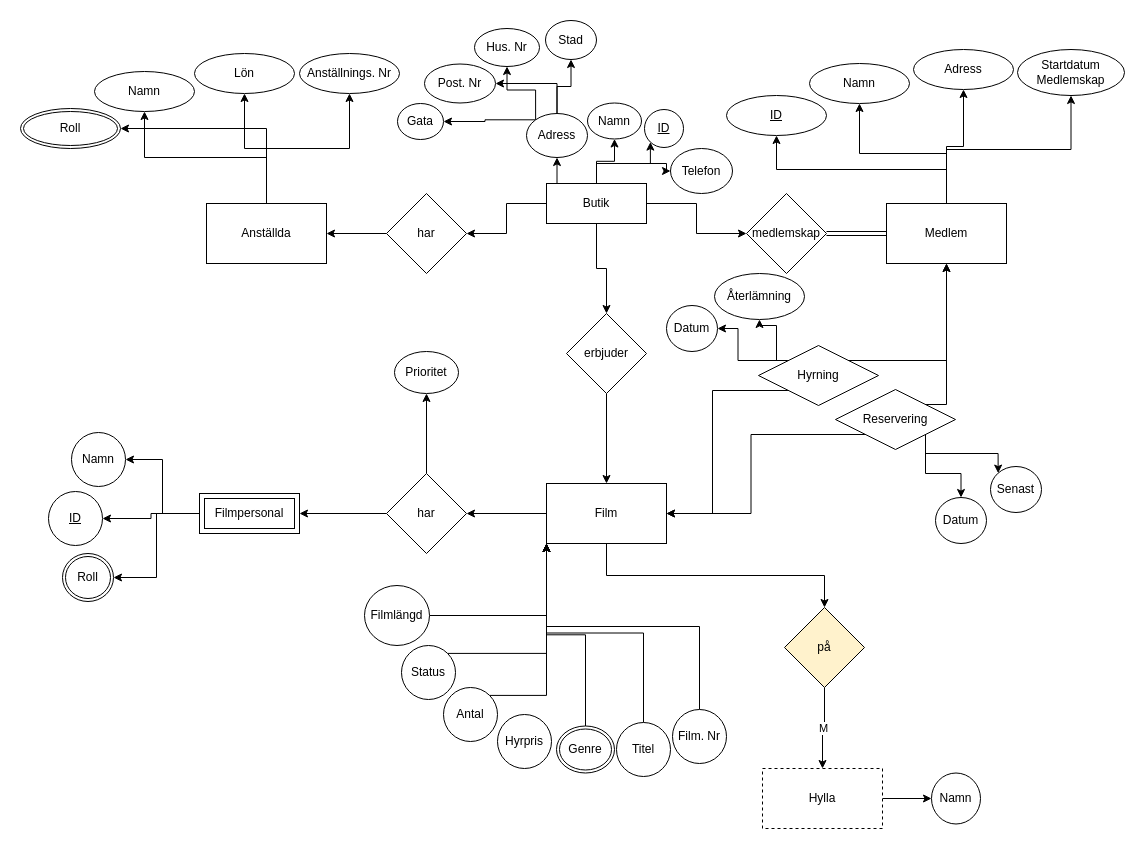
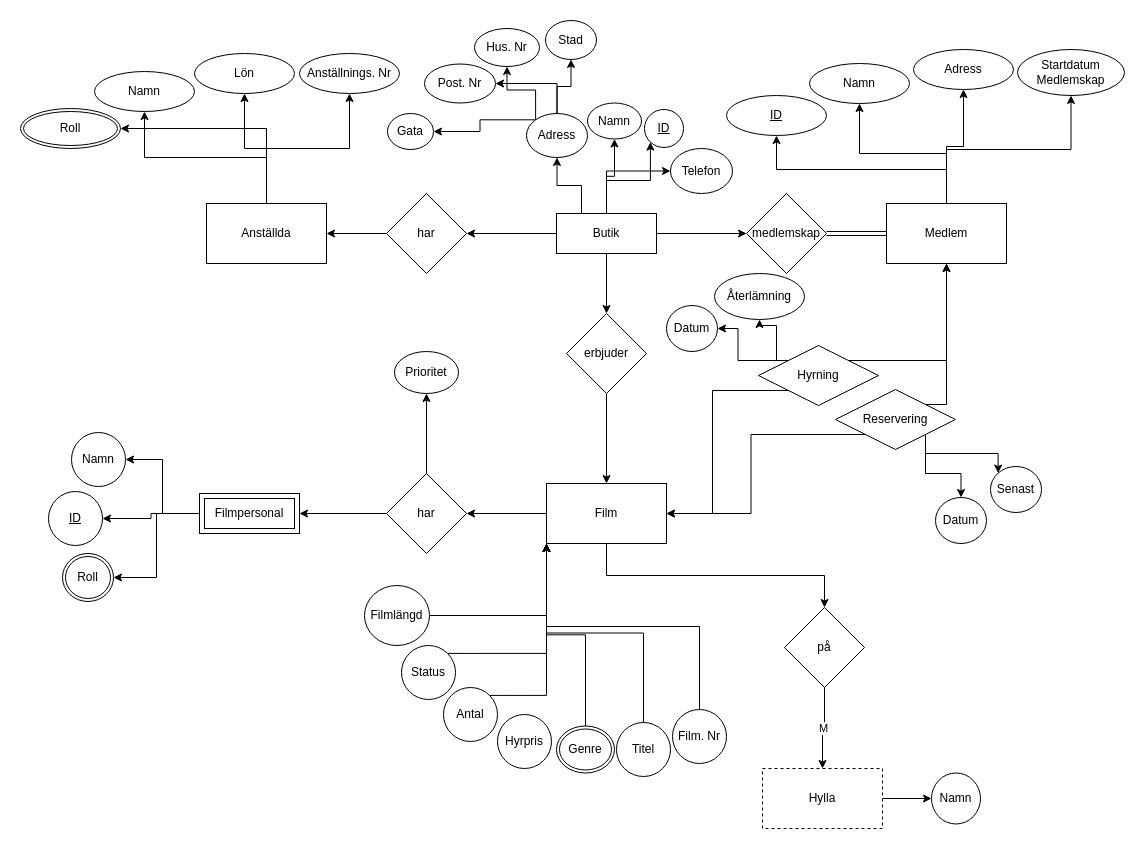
(421, 122) -> (411, 132)
(597, 204) -> (607, 234)
(825, 648) -> (825, 648)
